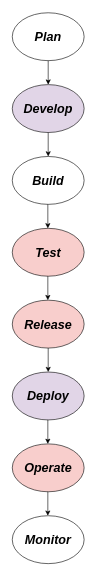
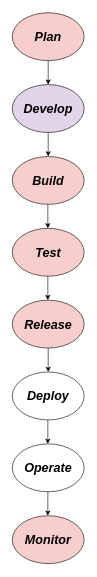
(48, 36) -> (48, 36)
(48, 180) -> (48, 180)
(48, 396) -> (48, 396)
(48, 468) -> (48, 468)
(48, 540) -> (48, 540)
